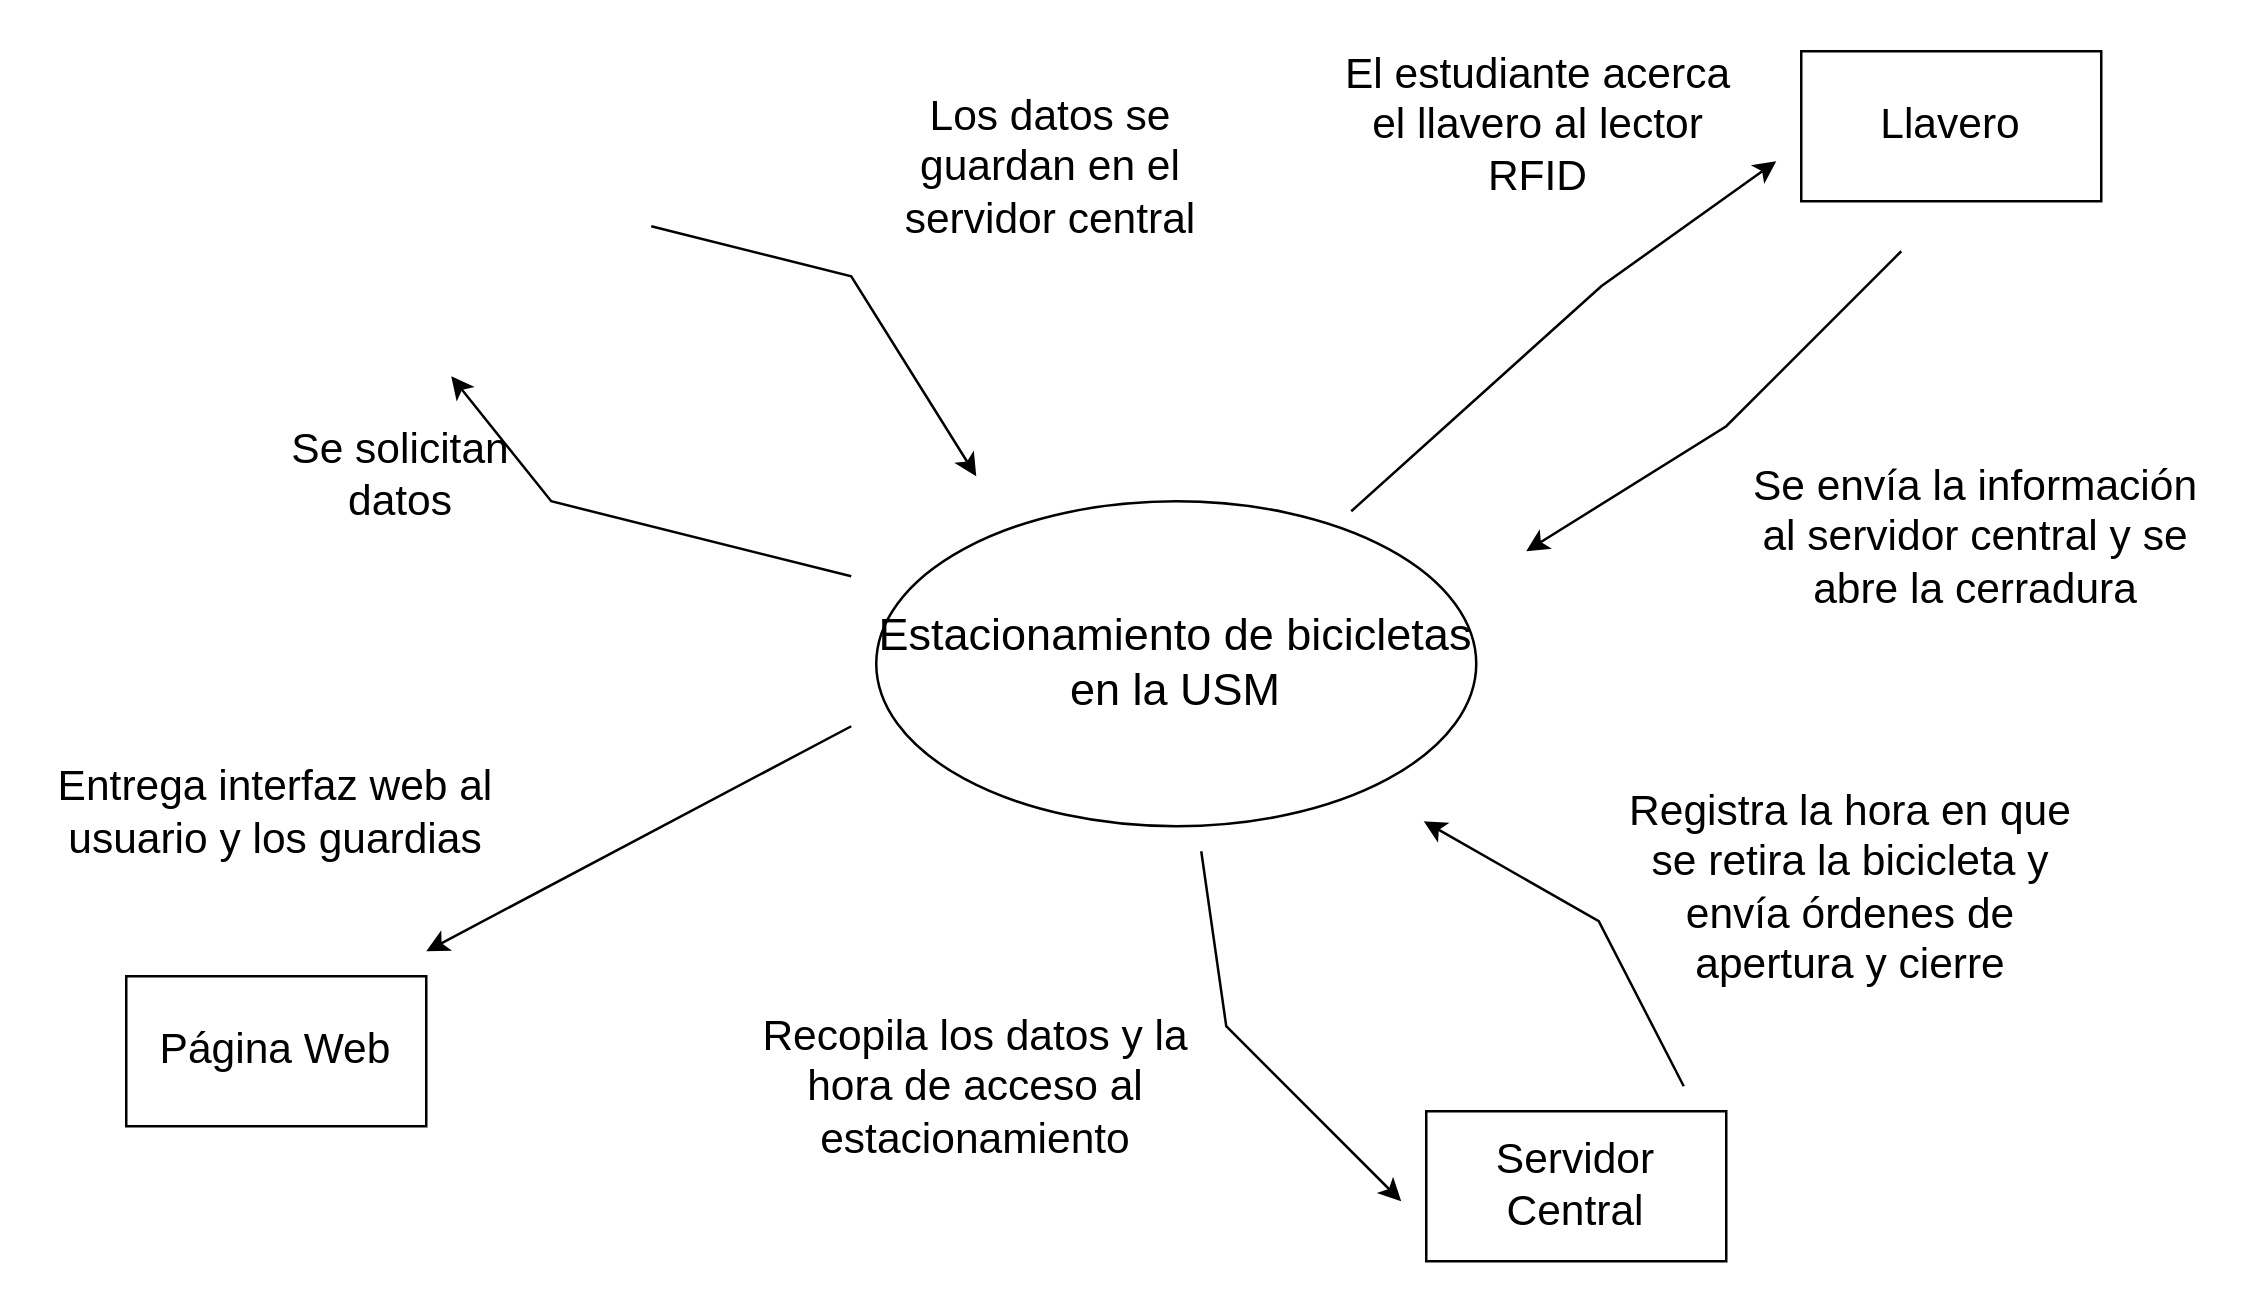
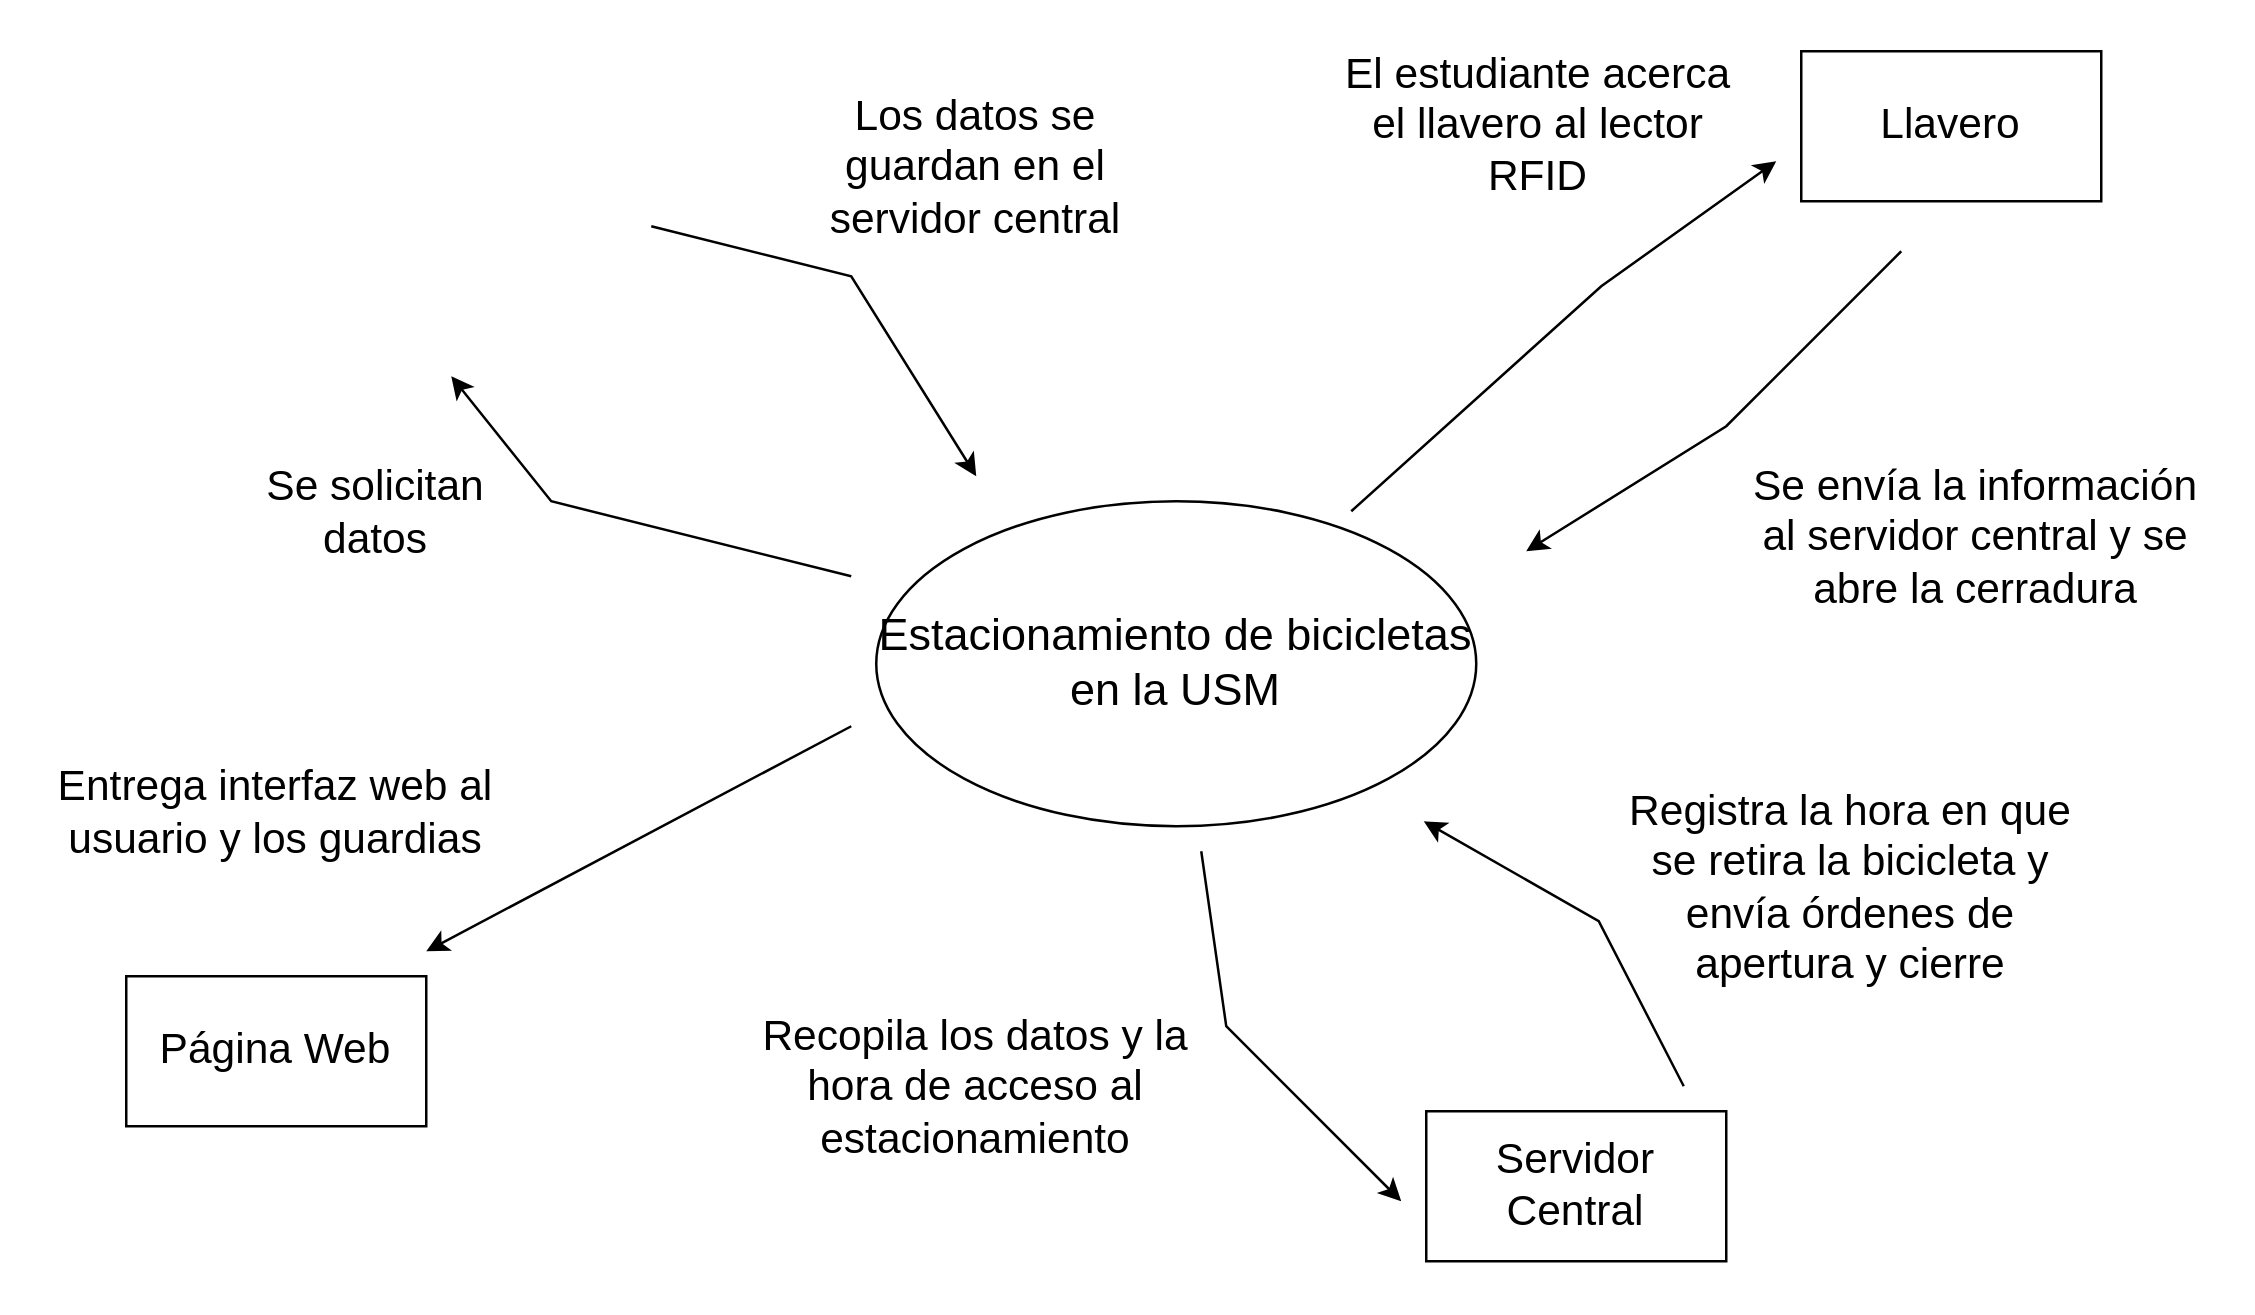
(1051, 169) -> (976, 169)
(401, 476) -> (376, 514)
